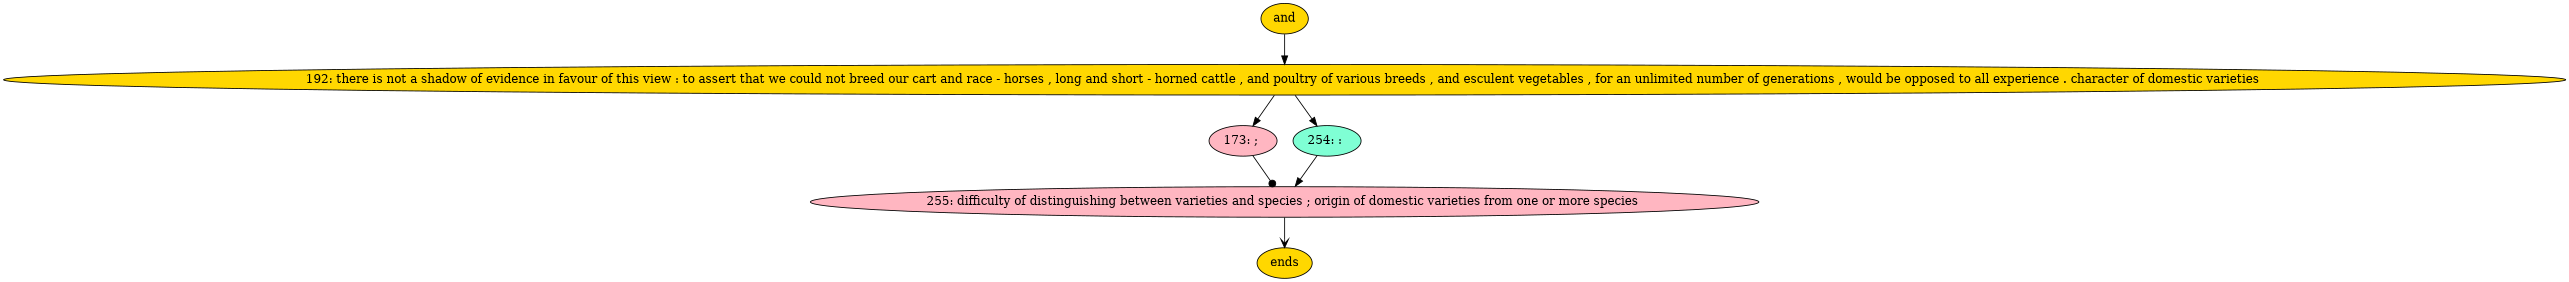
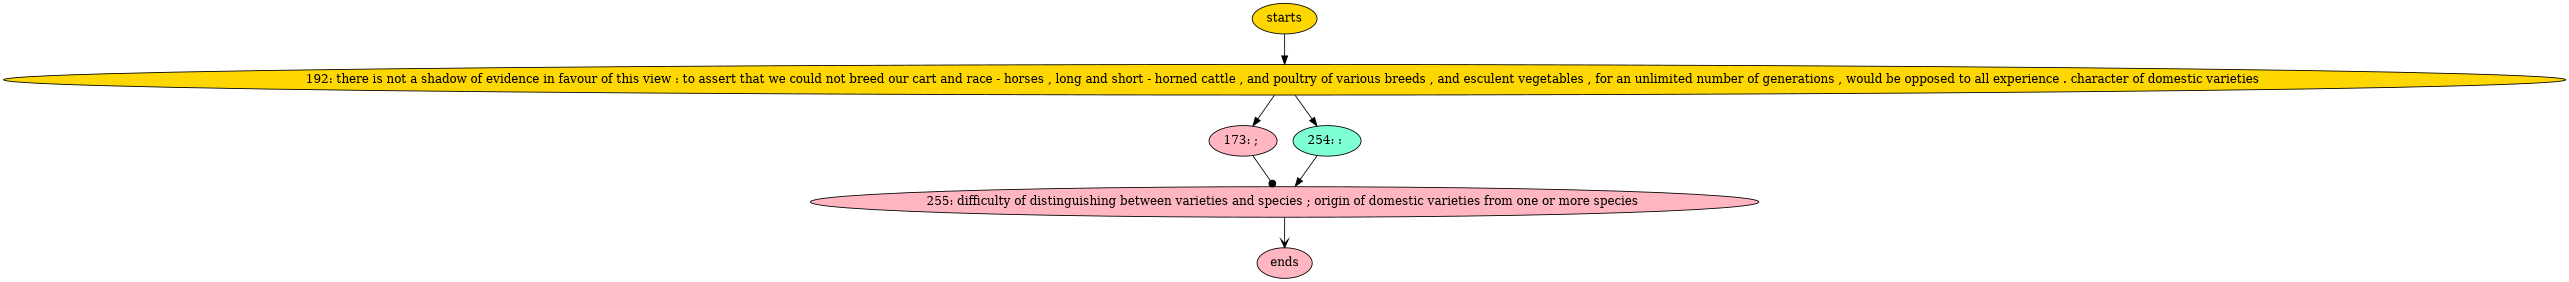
(1285, 19) -> (1285, 19)
(1285, 263) -> (1285, 263)
